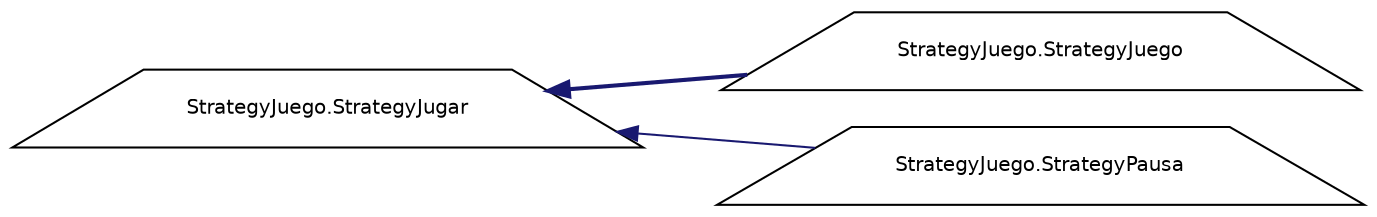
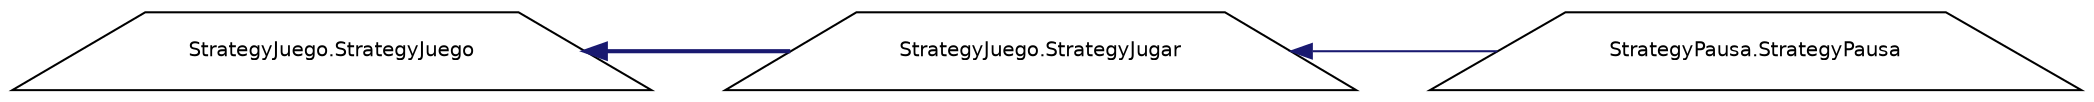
(658, 82) -> (698, 51)
(1041, 166) -> (1756, 51)
